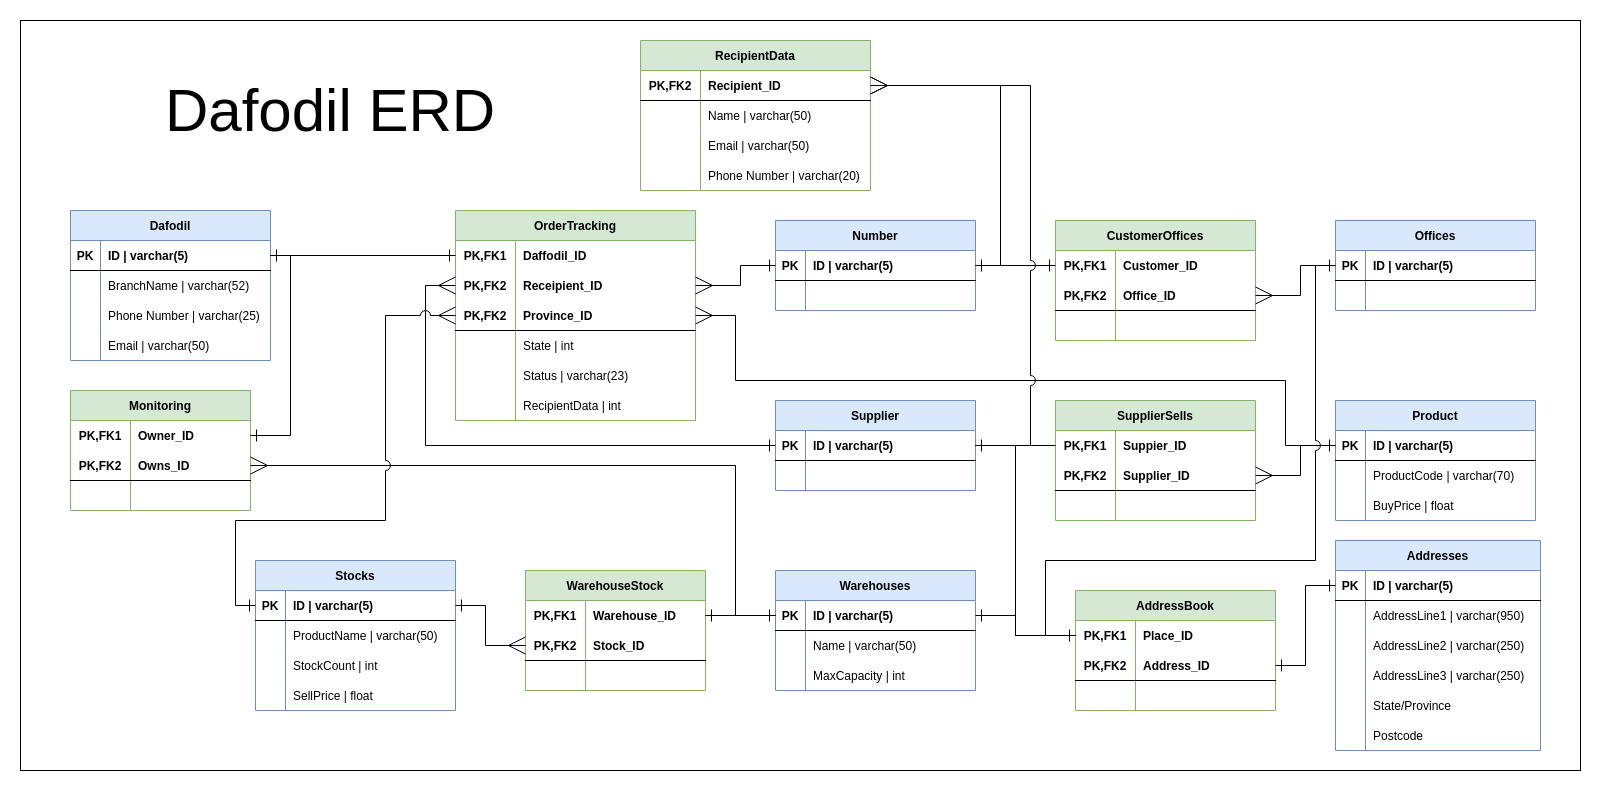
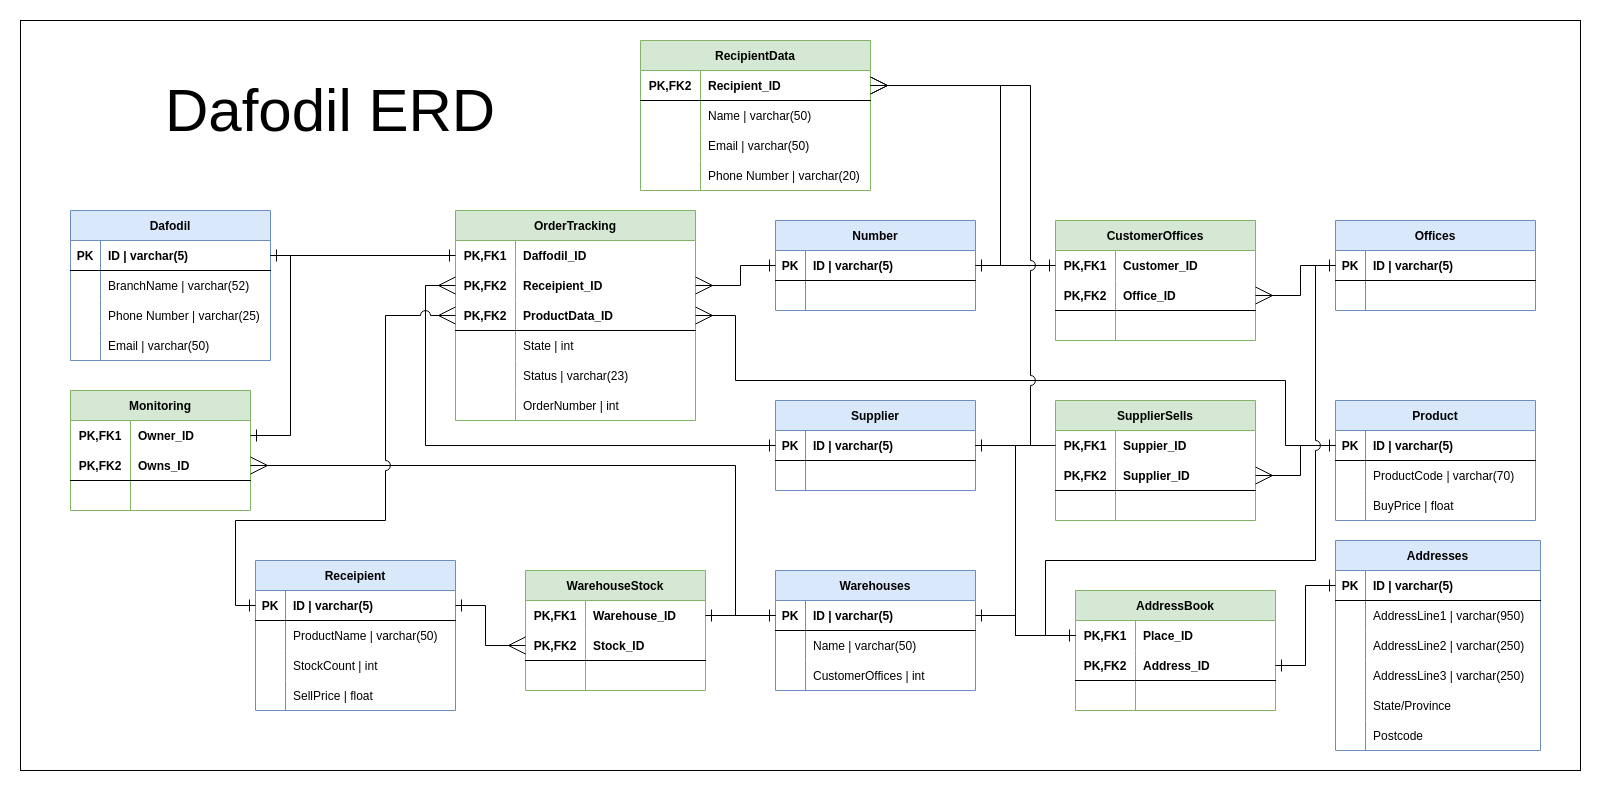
(558, 316) -> (570, 316)
(577, 406) -> (574, 406)
(355, 576) -> (355, 576)
(862, 676) -> (876, 676)
